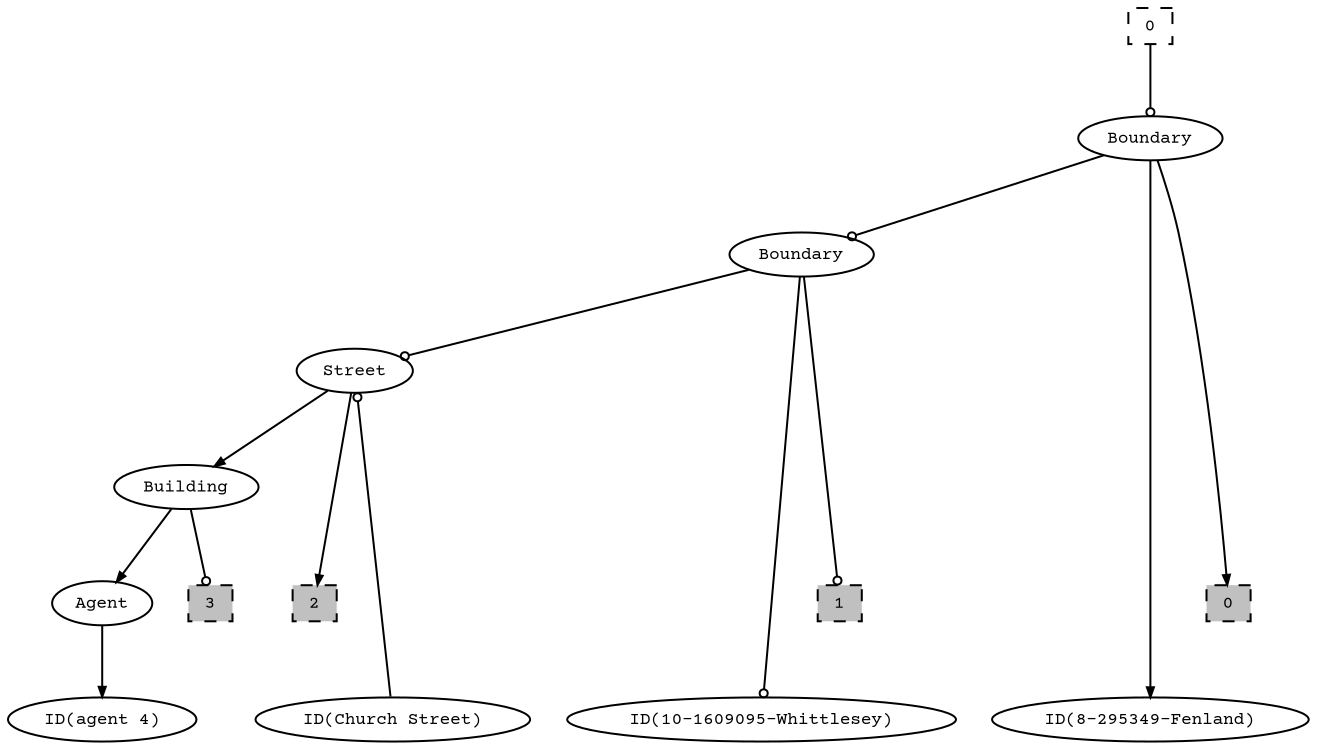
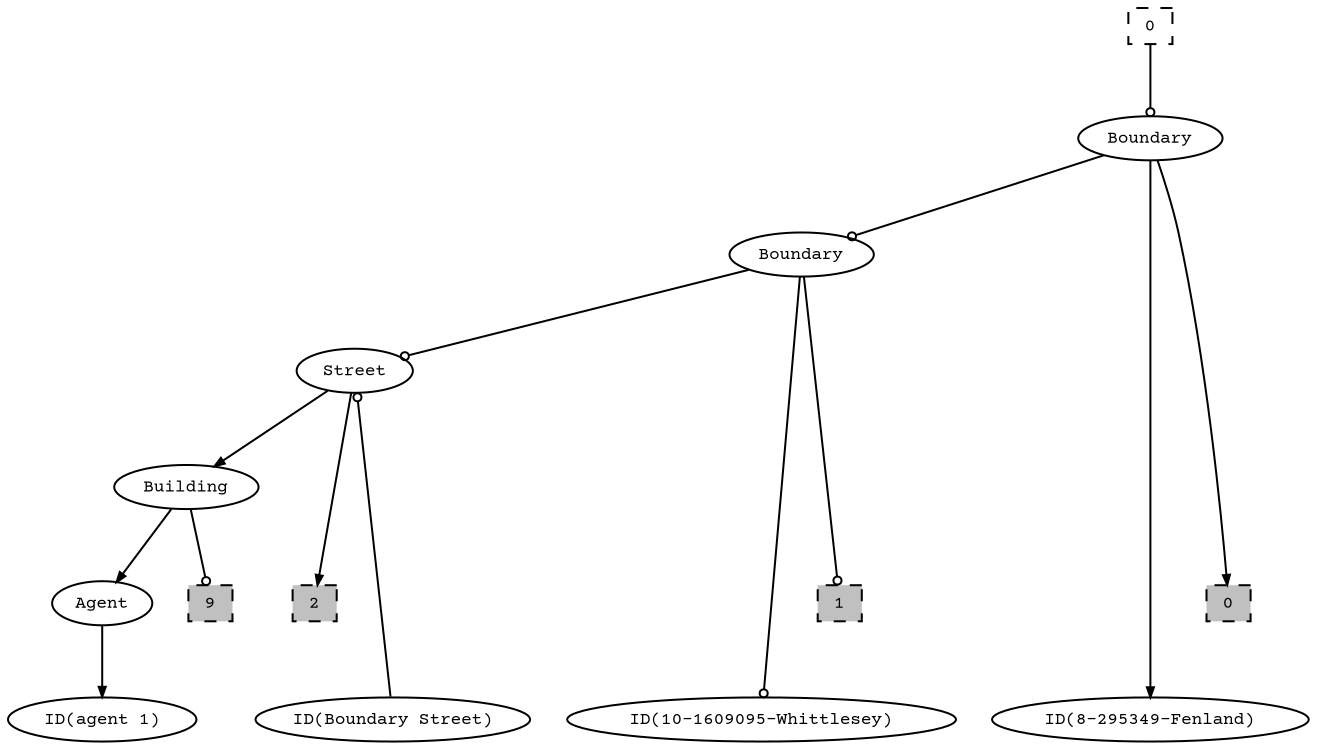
(210, 603) -> (210, 603)
(102, 719) -> (102, 719)
(393, 719) -> (393, 719)
